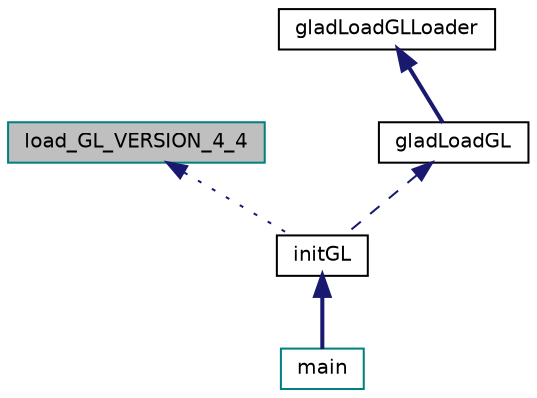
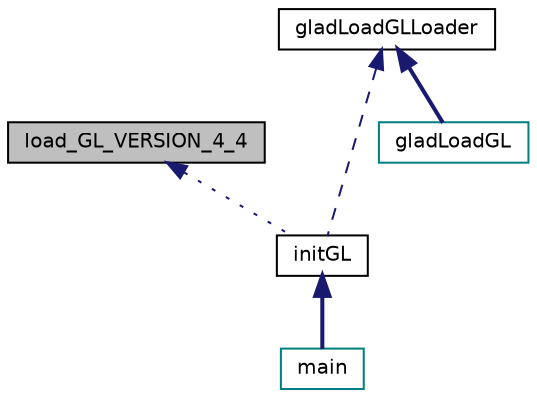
(136, 142) -> (136, 142)
(454, 142) -> (454, 142)
(380, 205) -> (352, 152)
